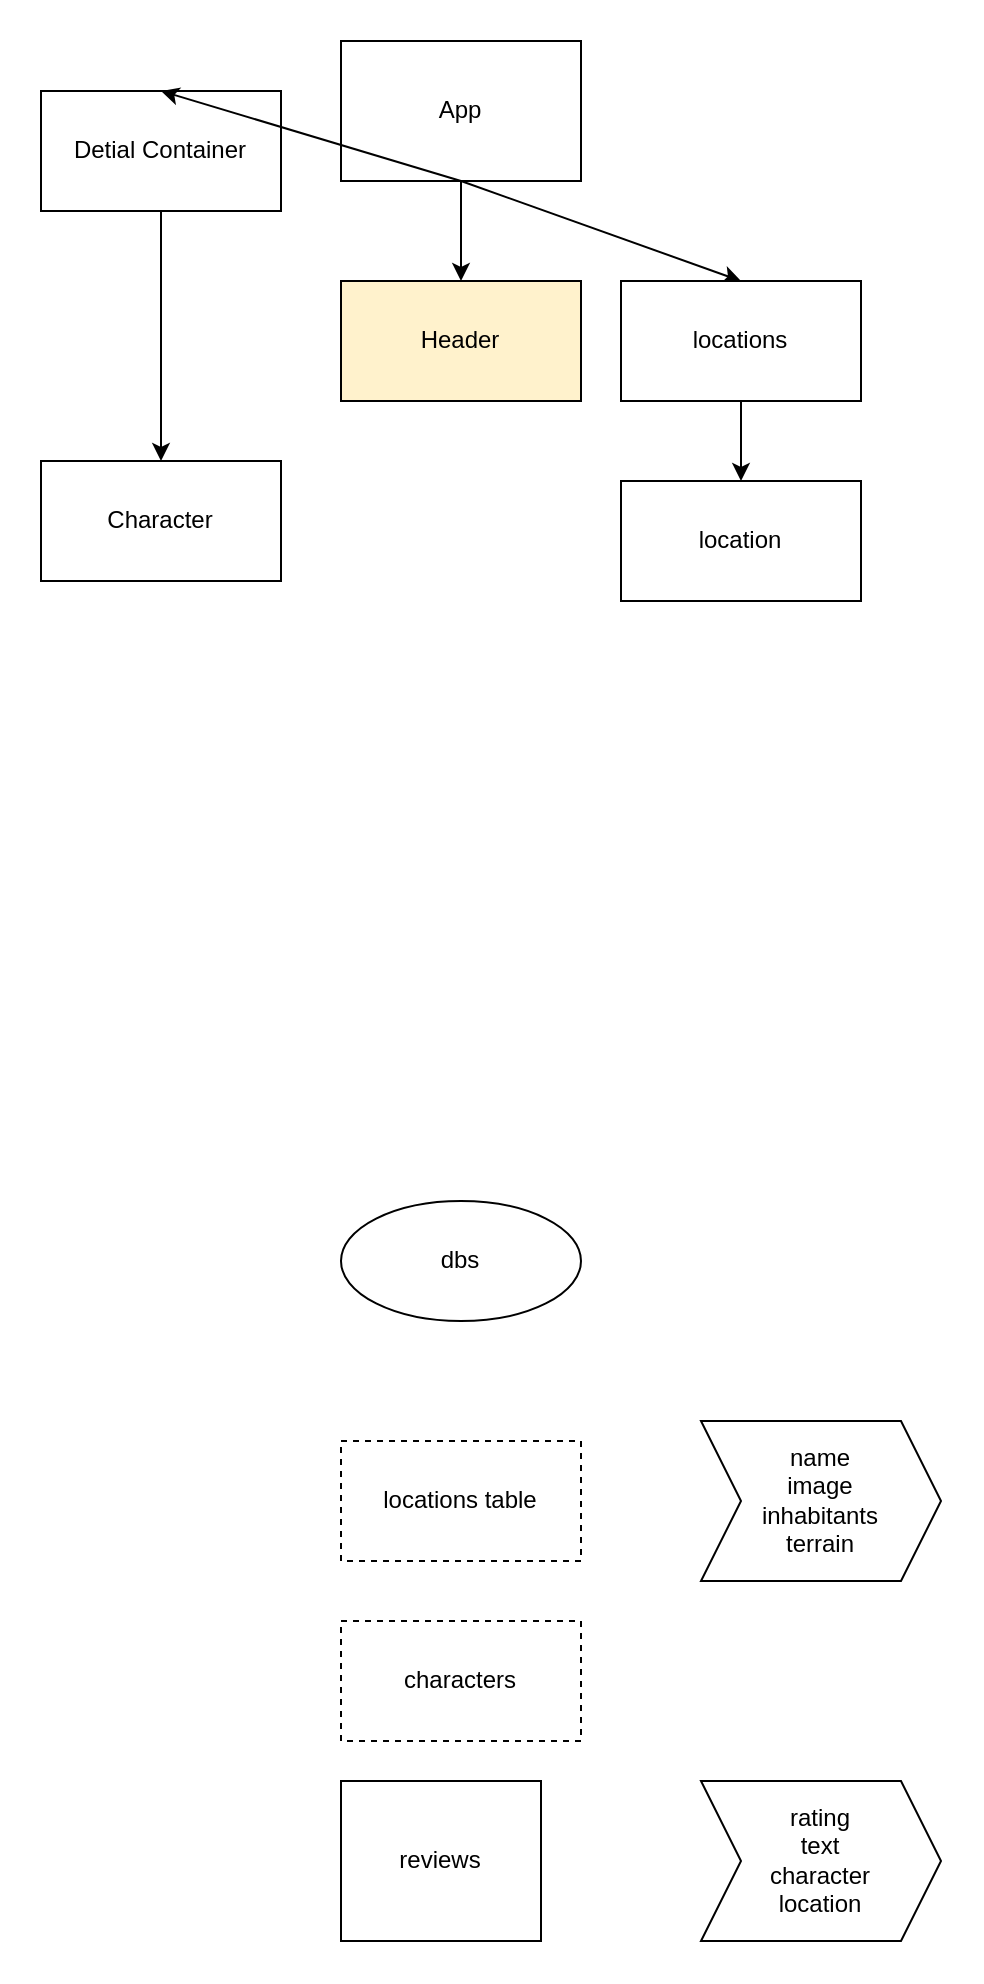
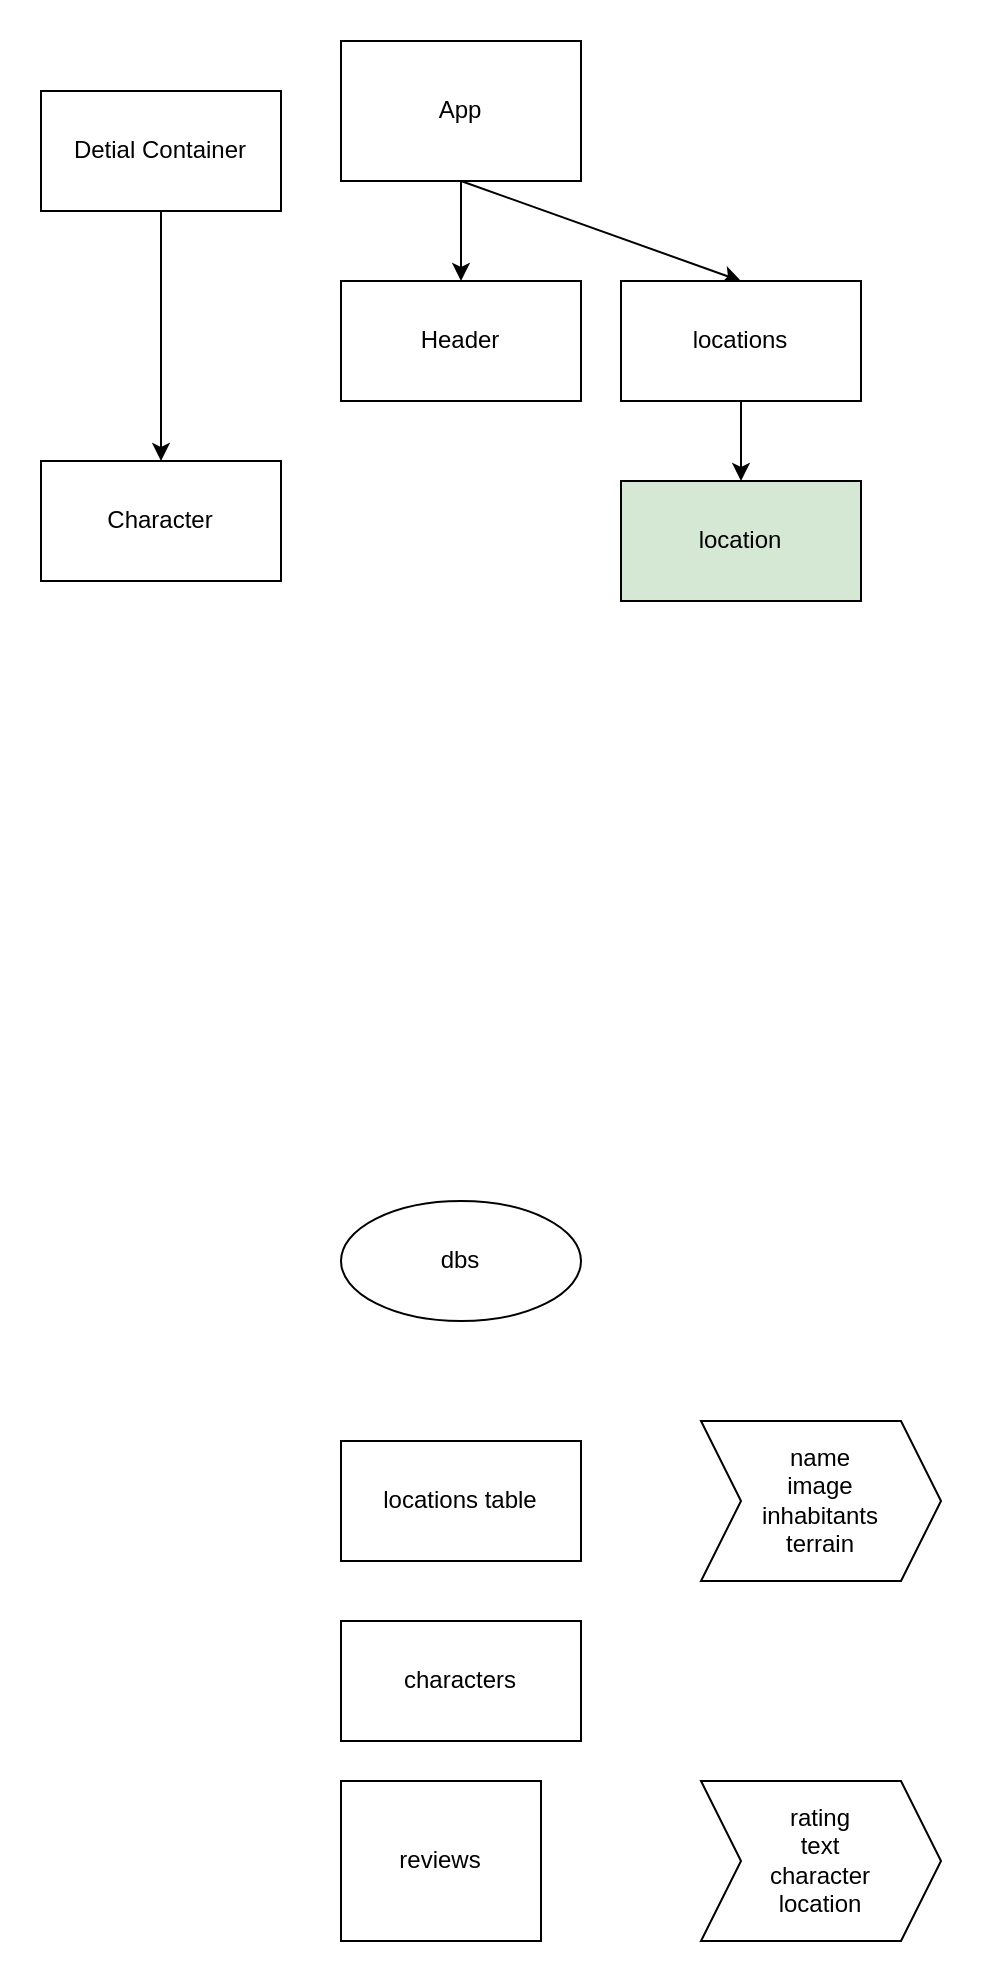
(316, 138) -> none
(461, 341) -> (461, 341)
(741, 541) -> (741, 541)
(461, 1501) -> (461, 1501)
(461, 1681) -> (461, 1681)
